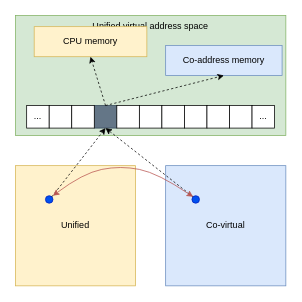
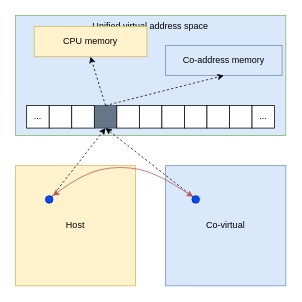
(150, 75) -> (150, 75)
(75, 225) -> (75, 225)
